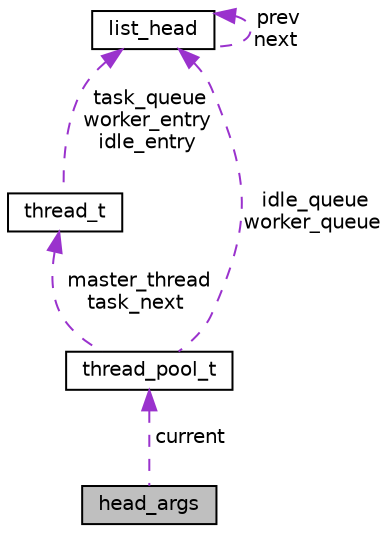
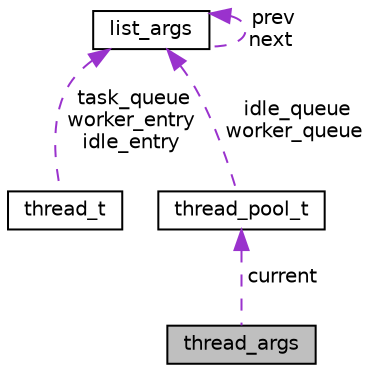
(153, 30) -> (151, 30)
(59, 311) -> none
(149, 505) -> (242, 345)
